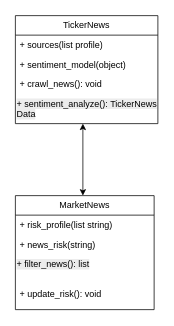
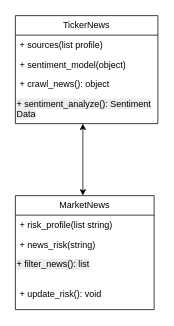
(64, 85) -> (71, 85)
(87, 109) -> (87, 109)
